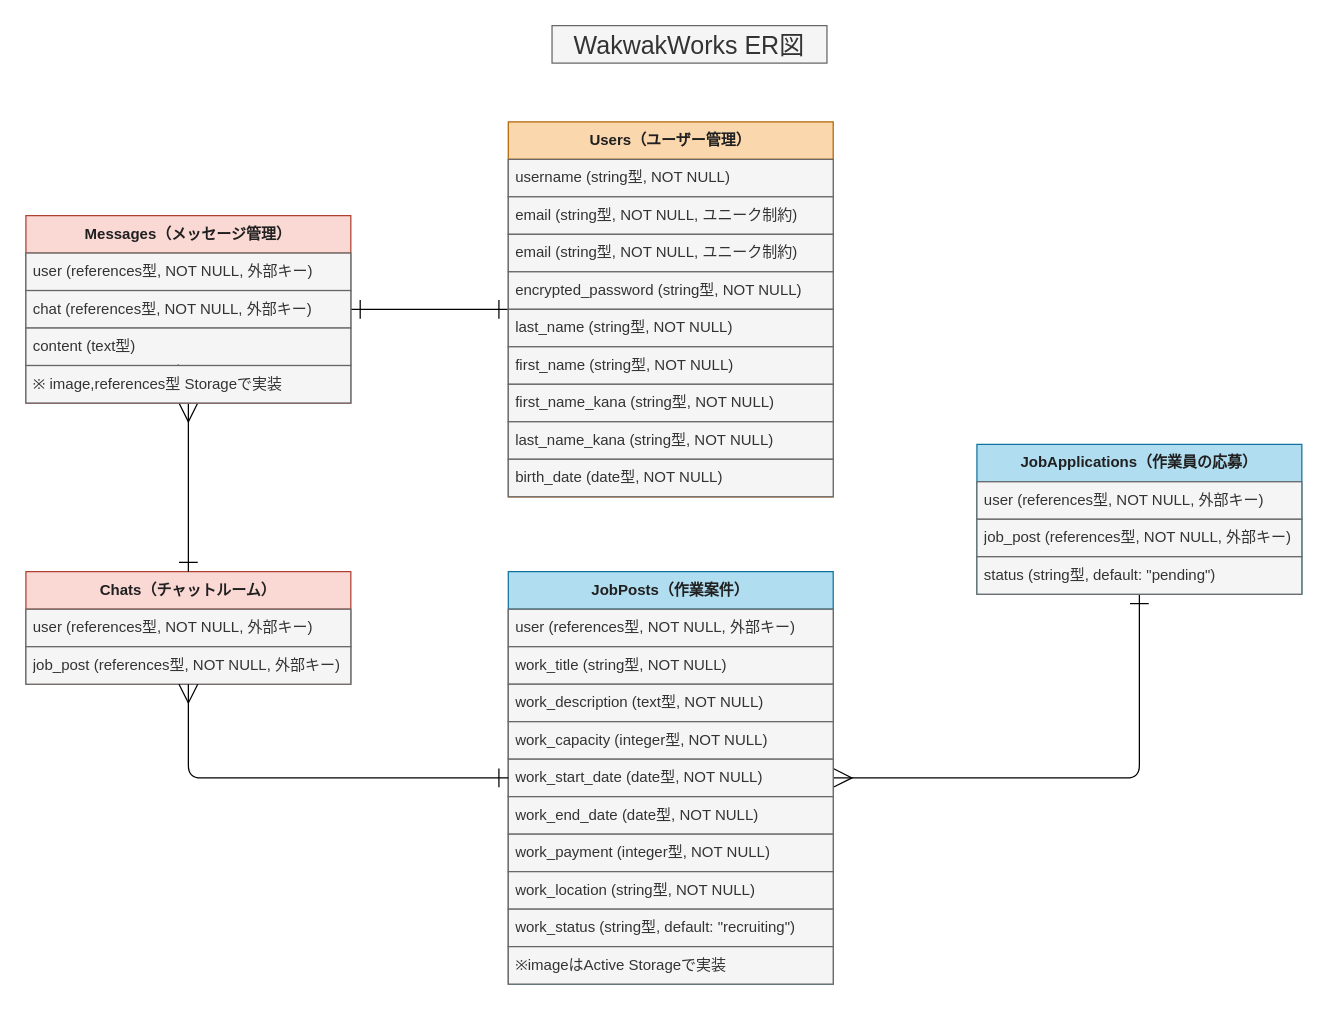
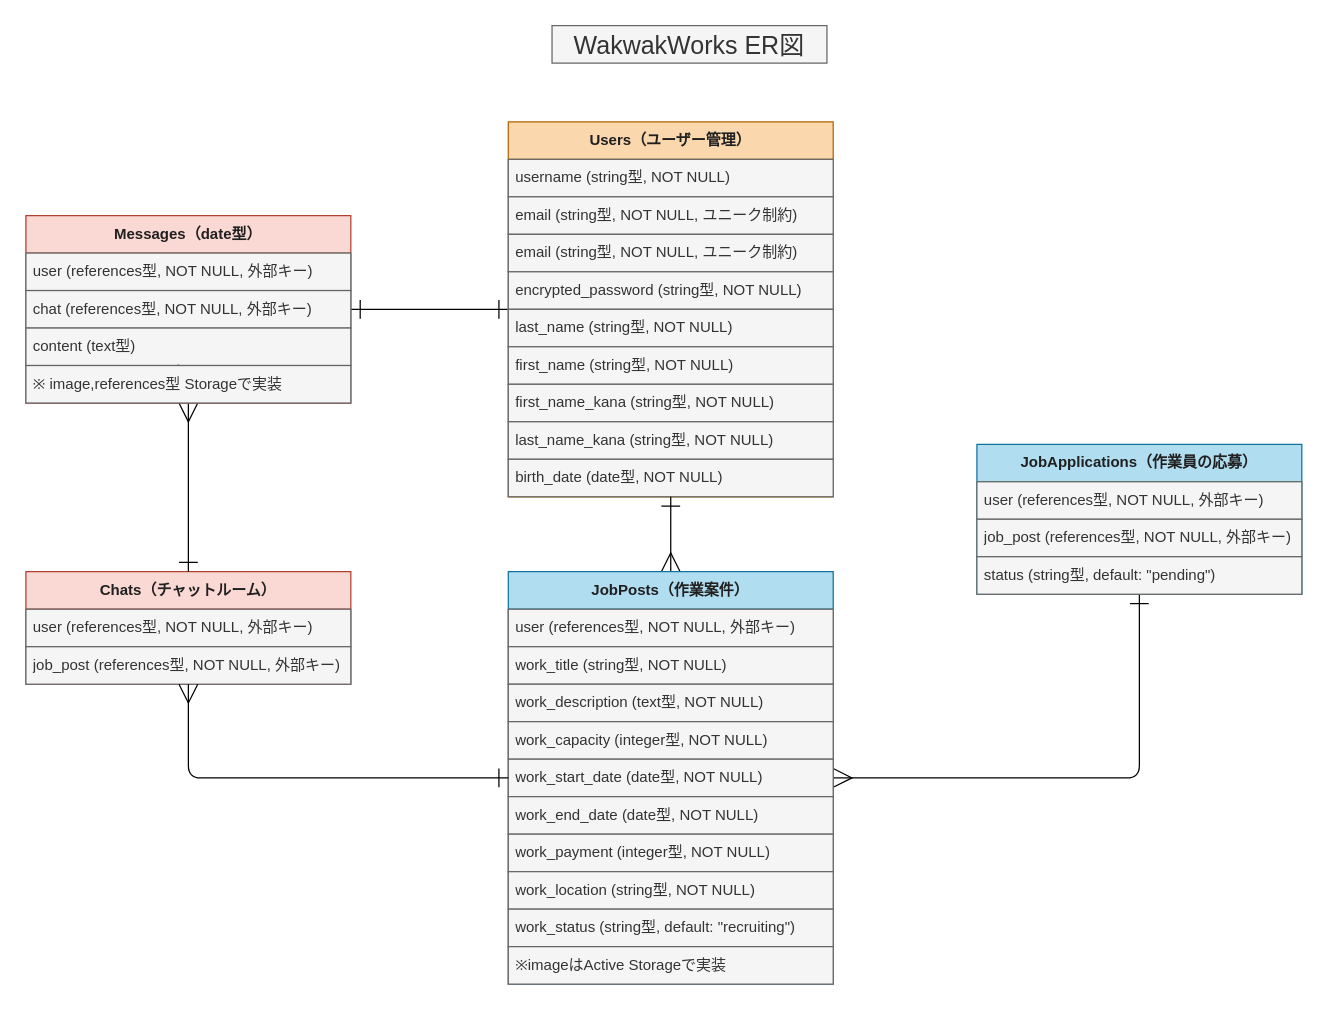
(188, 234) -> (188, 234)
none -> (671, 536)
